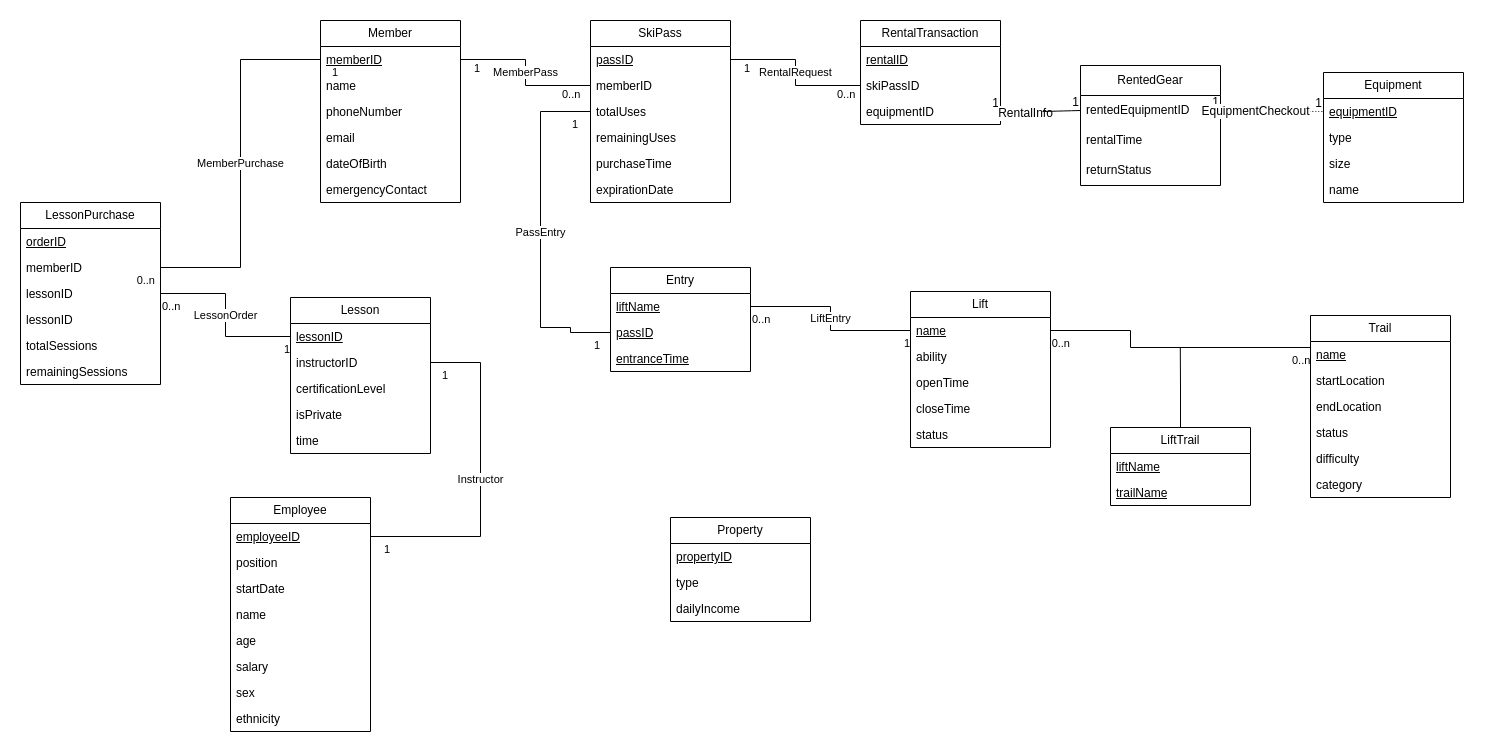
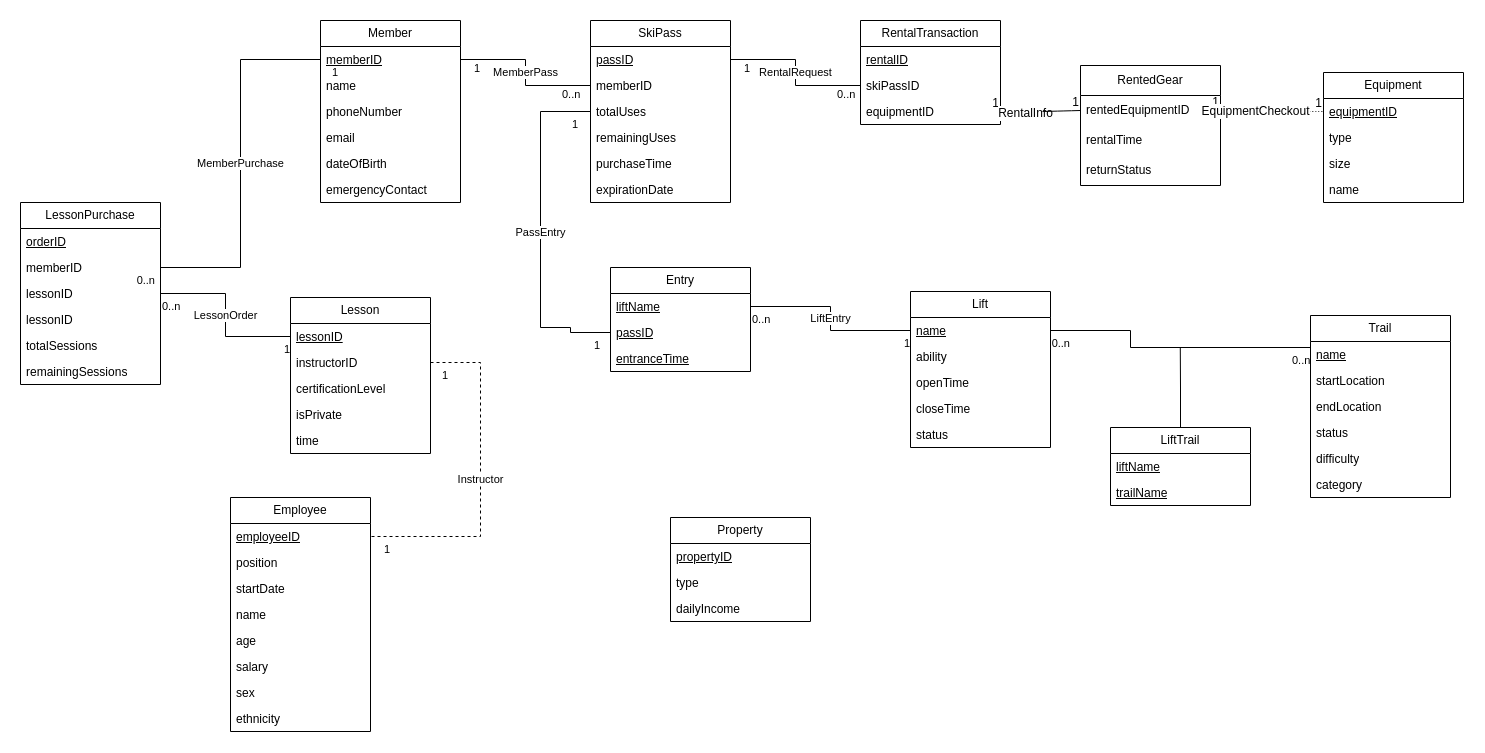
(453, 537) -> (453, 537)
